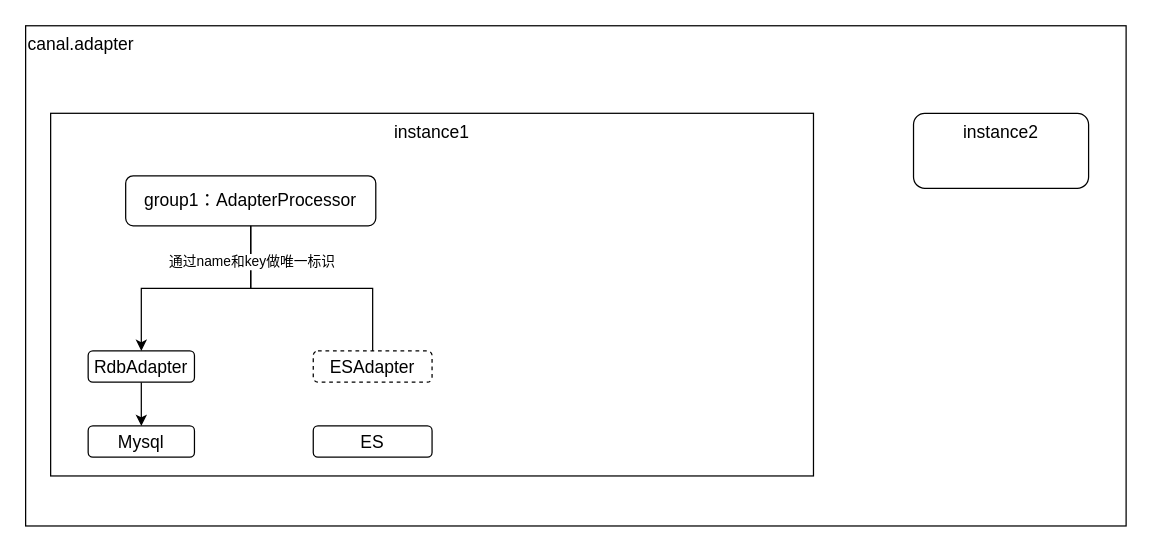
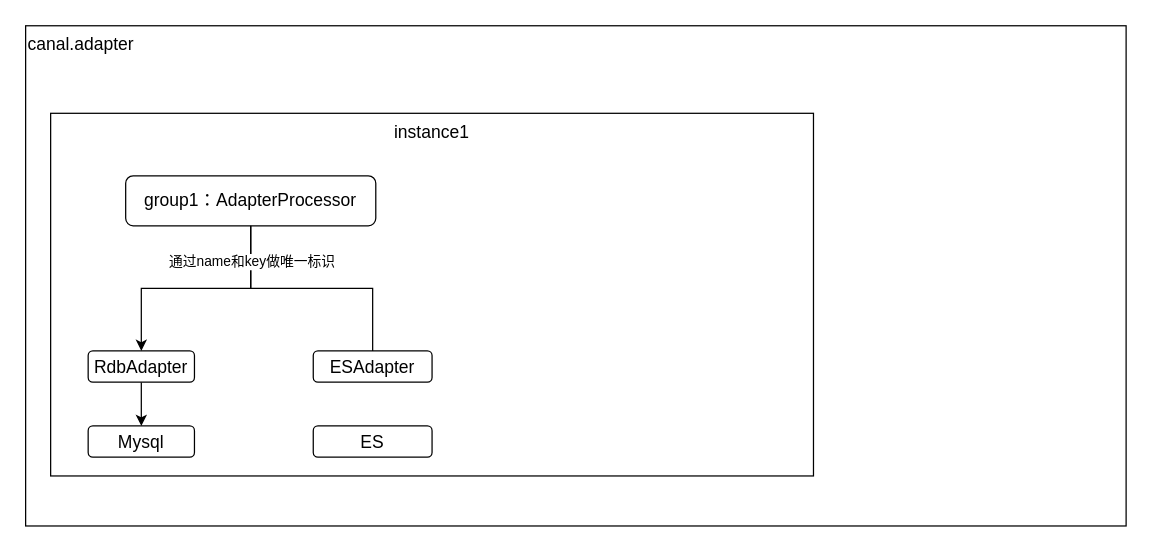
(1001, 151) -> none
(373, 366) -> (373, 366)
